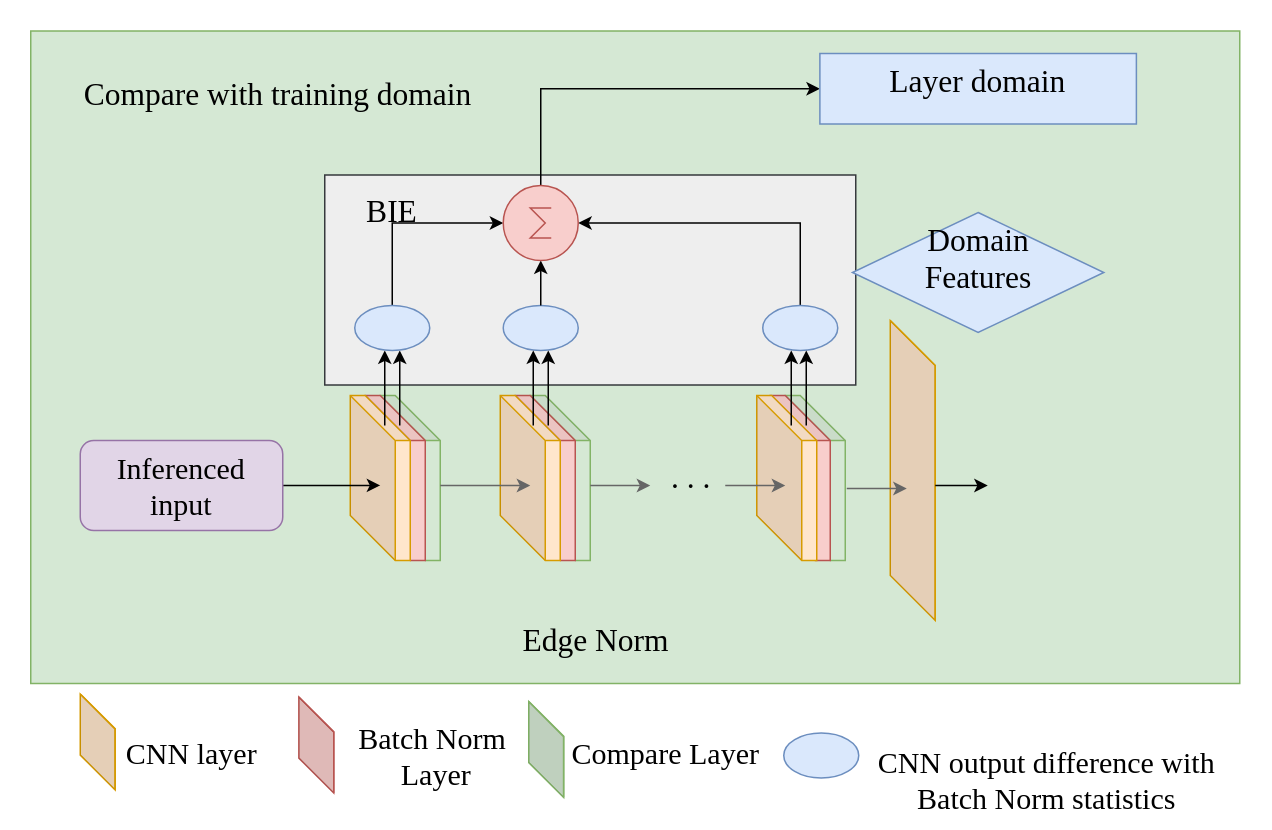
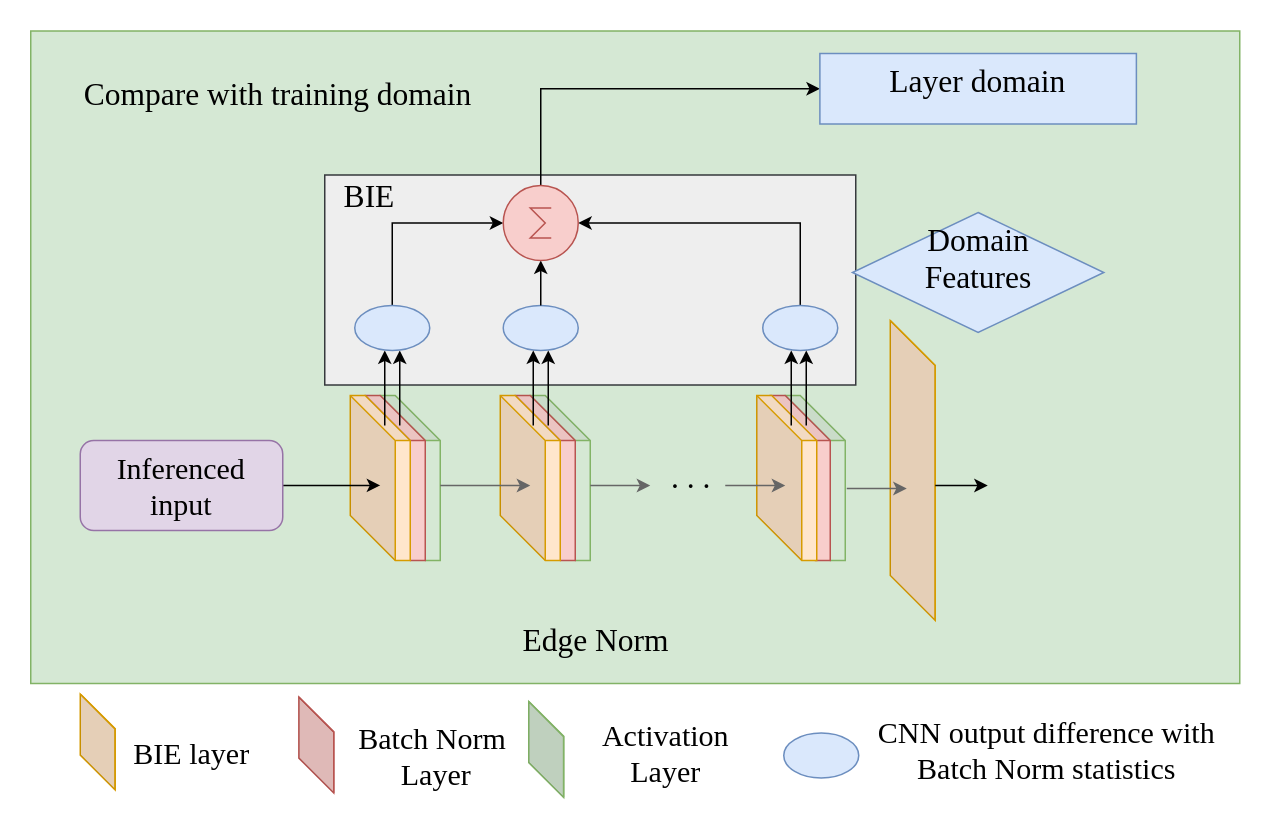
(392, 212) -> (370, 197)
(192, 752) -> (192, 752)
(666, 752) -> (666, 752)
(1047, 779) -> (1047, 749)
